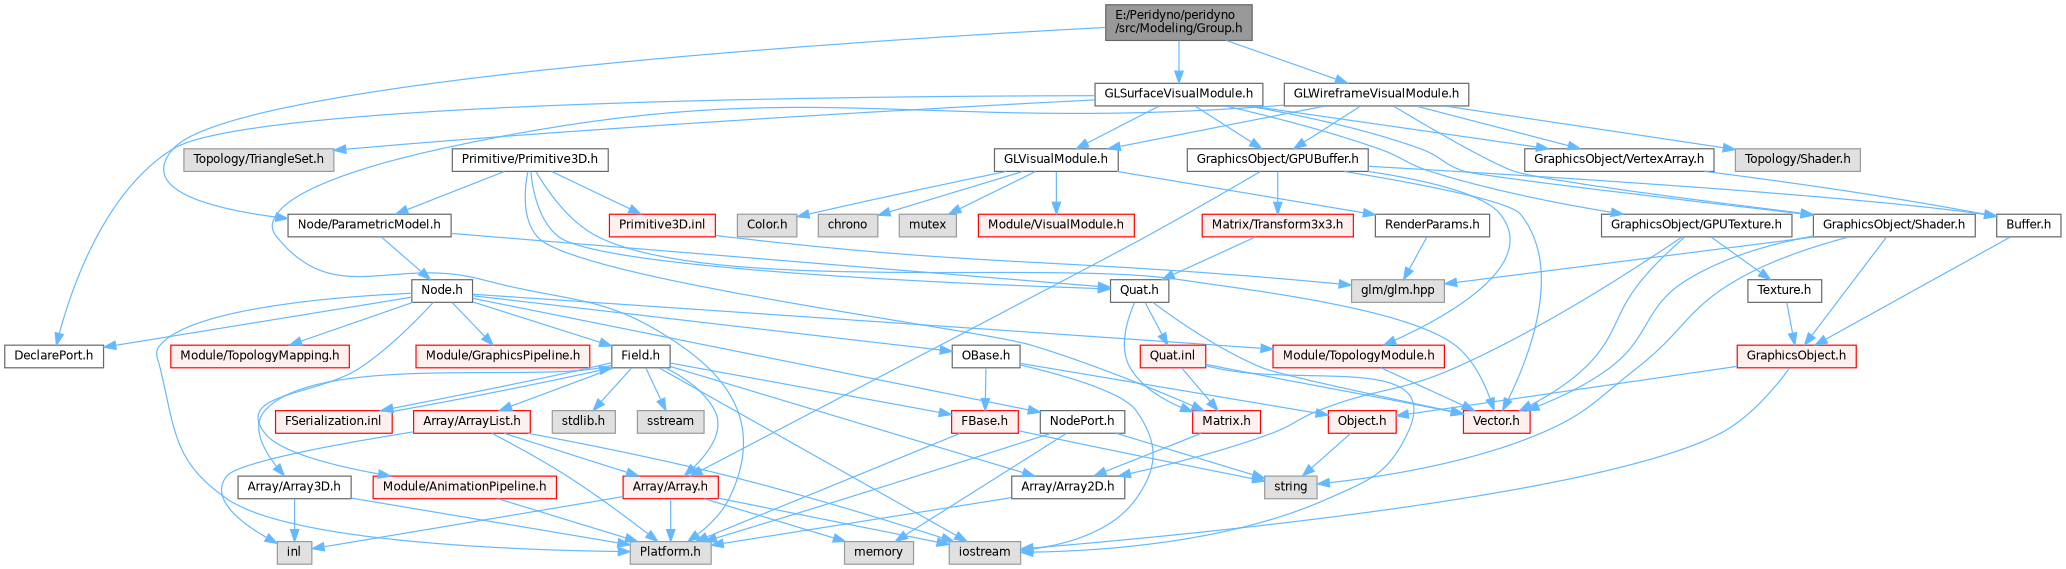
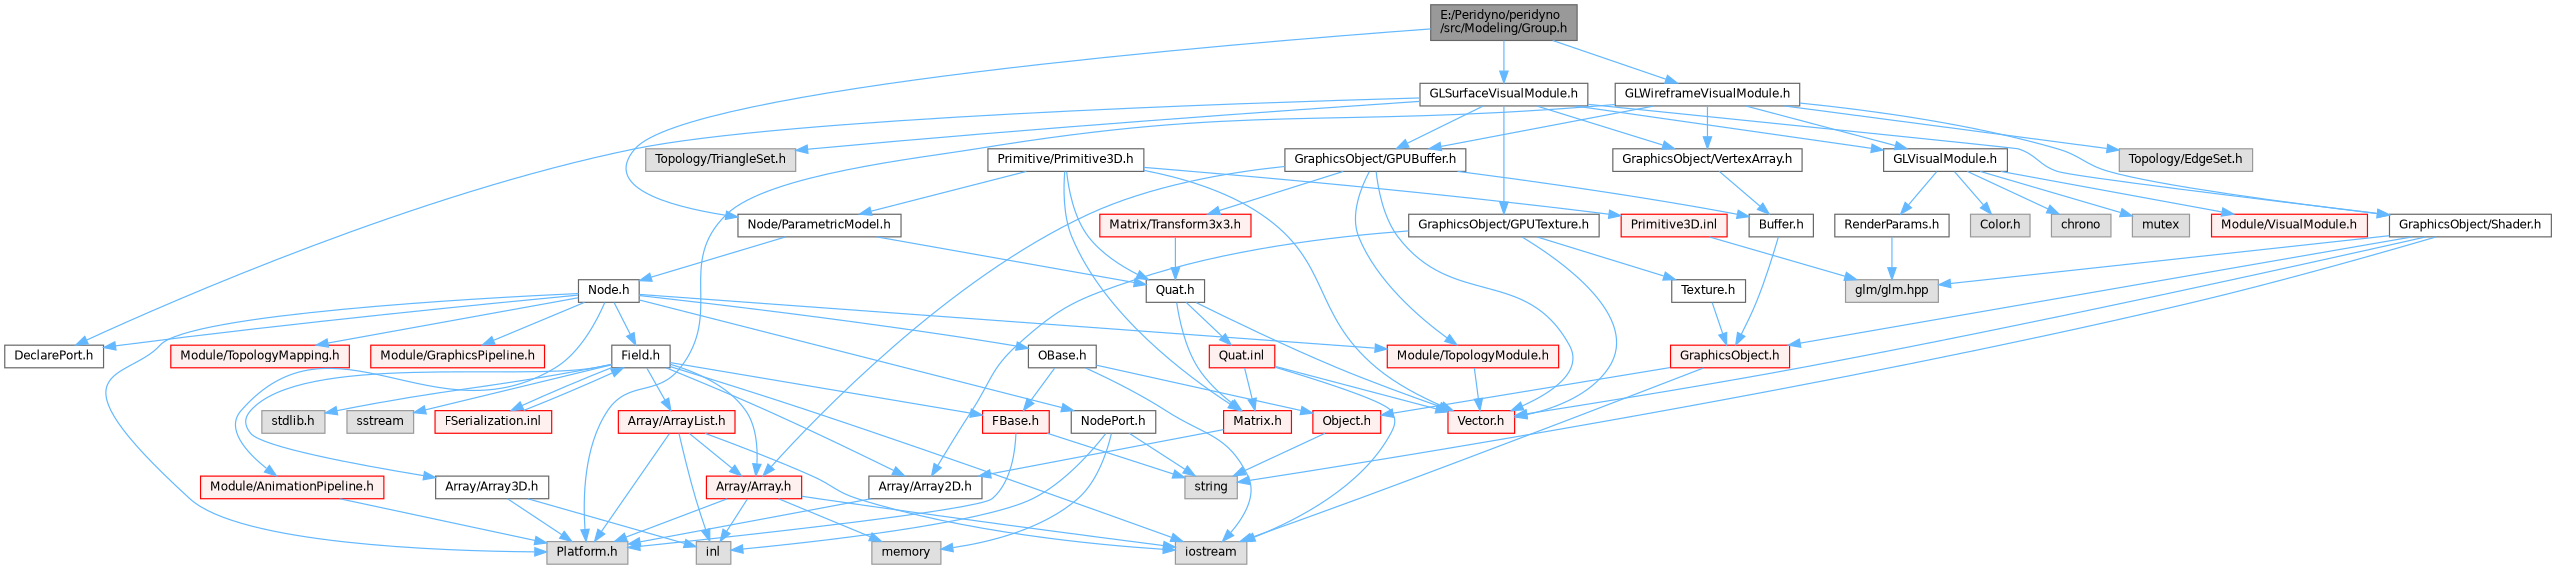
(1798, 160) -> (2186, 160)
(884, 486) -> (928, 525)
